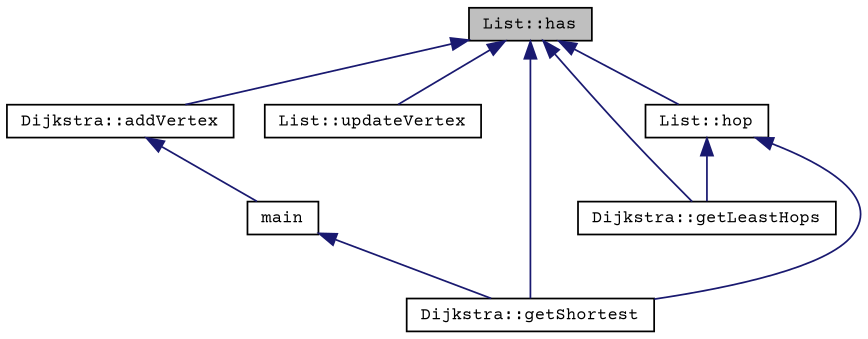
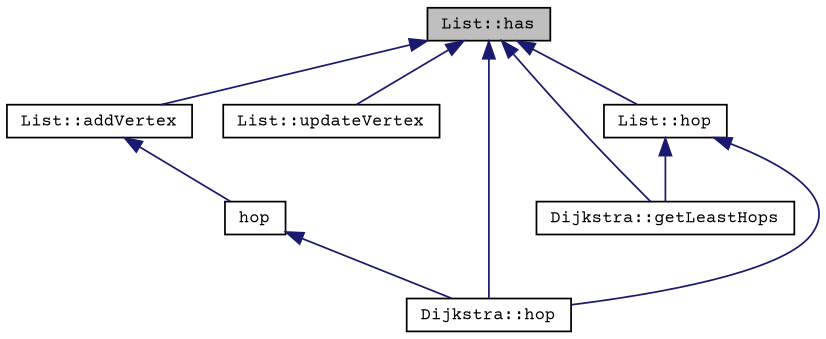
(120, 121) -> (100, 121)
(283, 218) -> (255, 218)
(530, 315) -> (489, 315)
